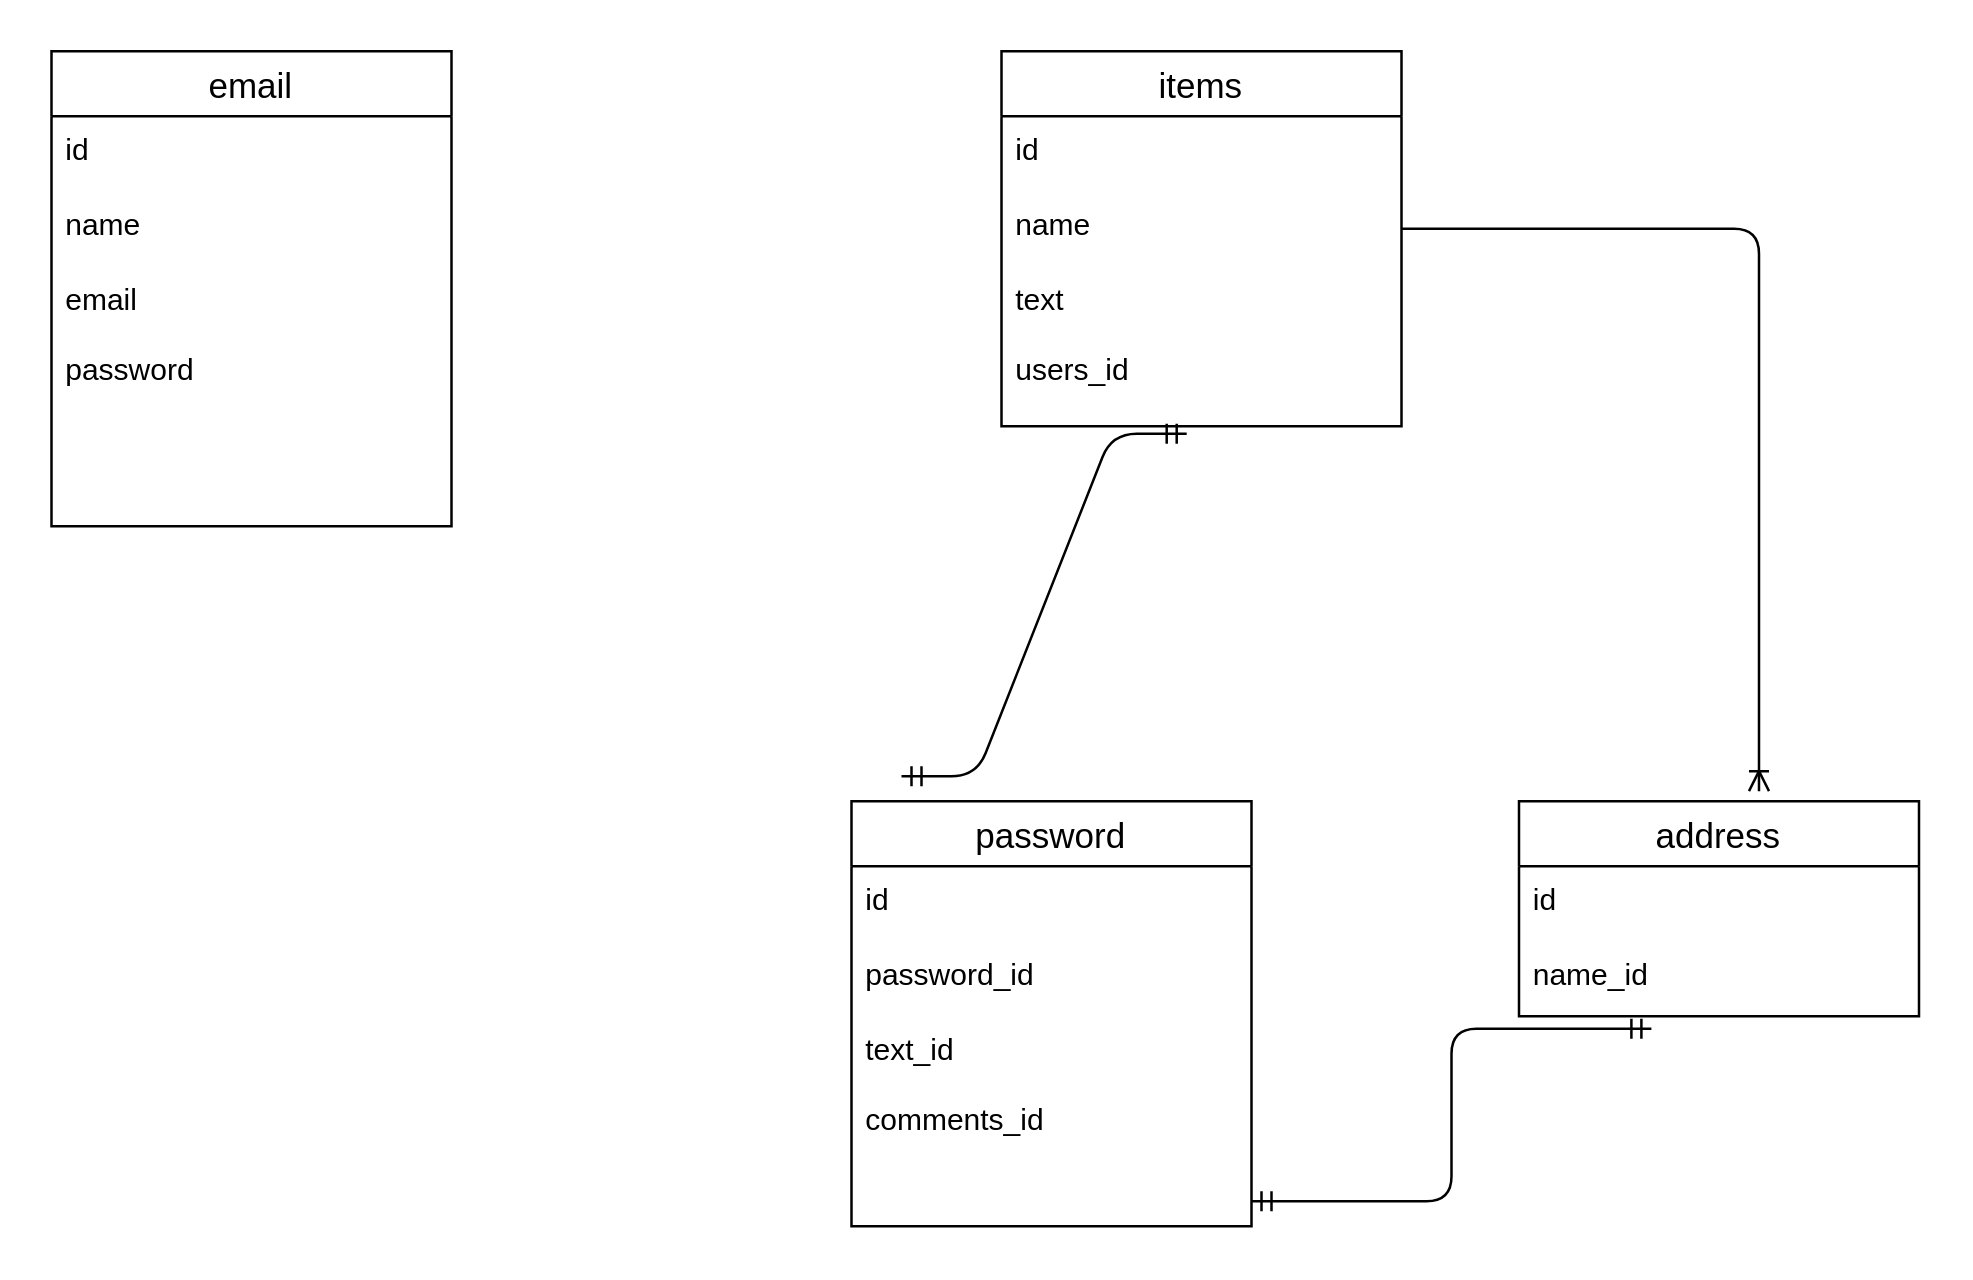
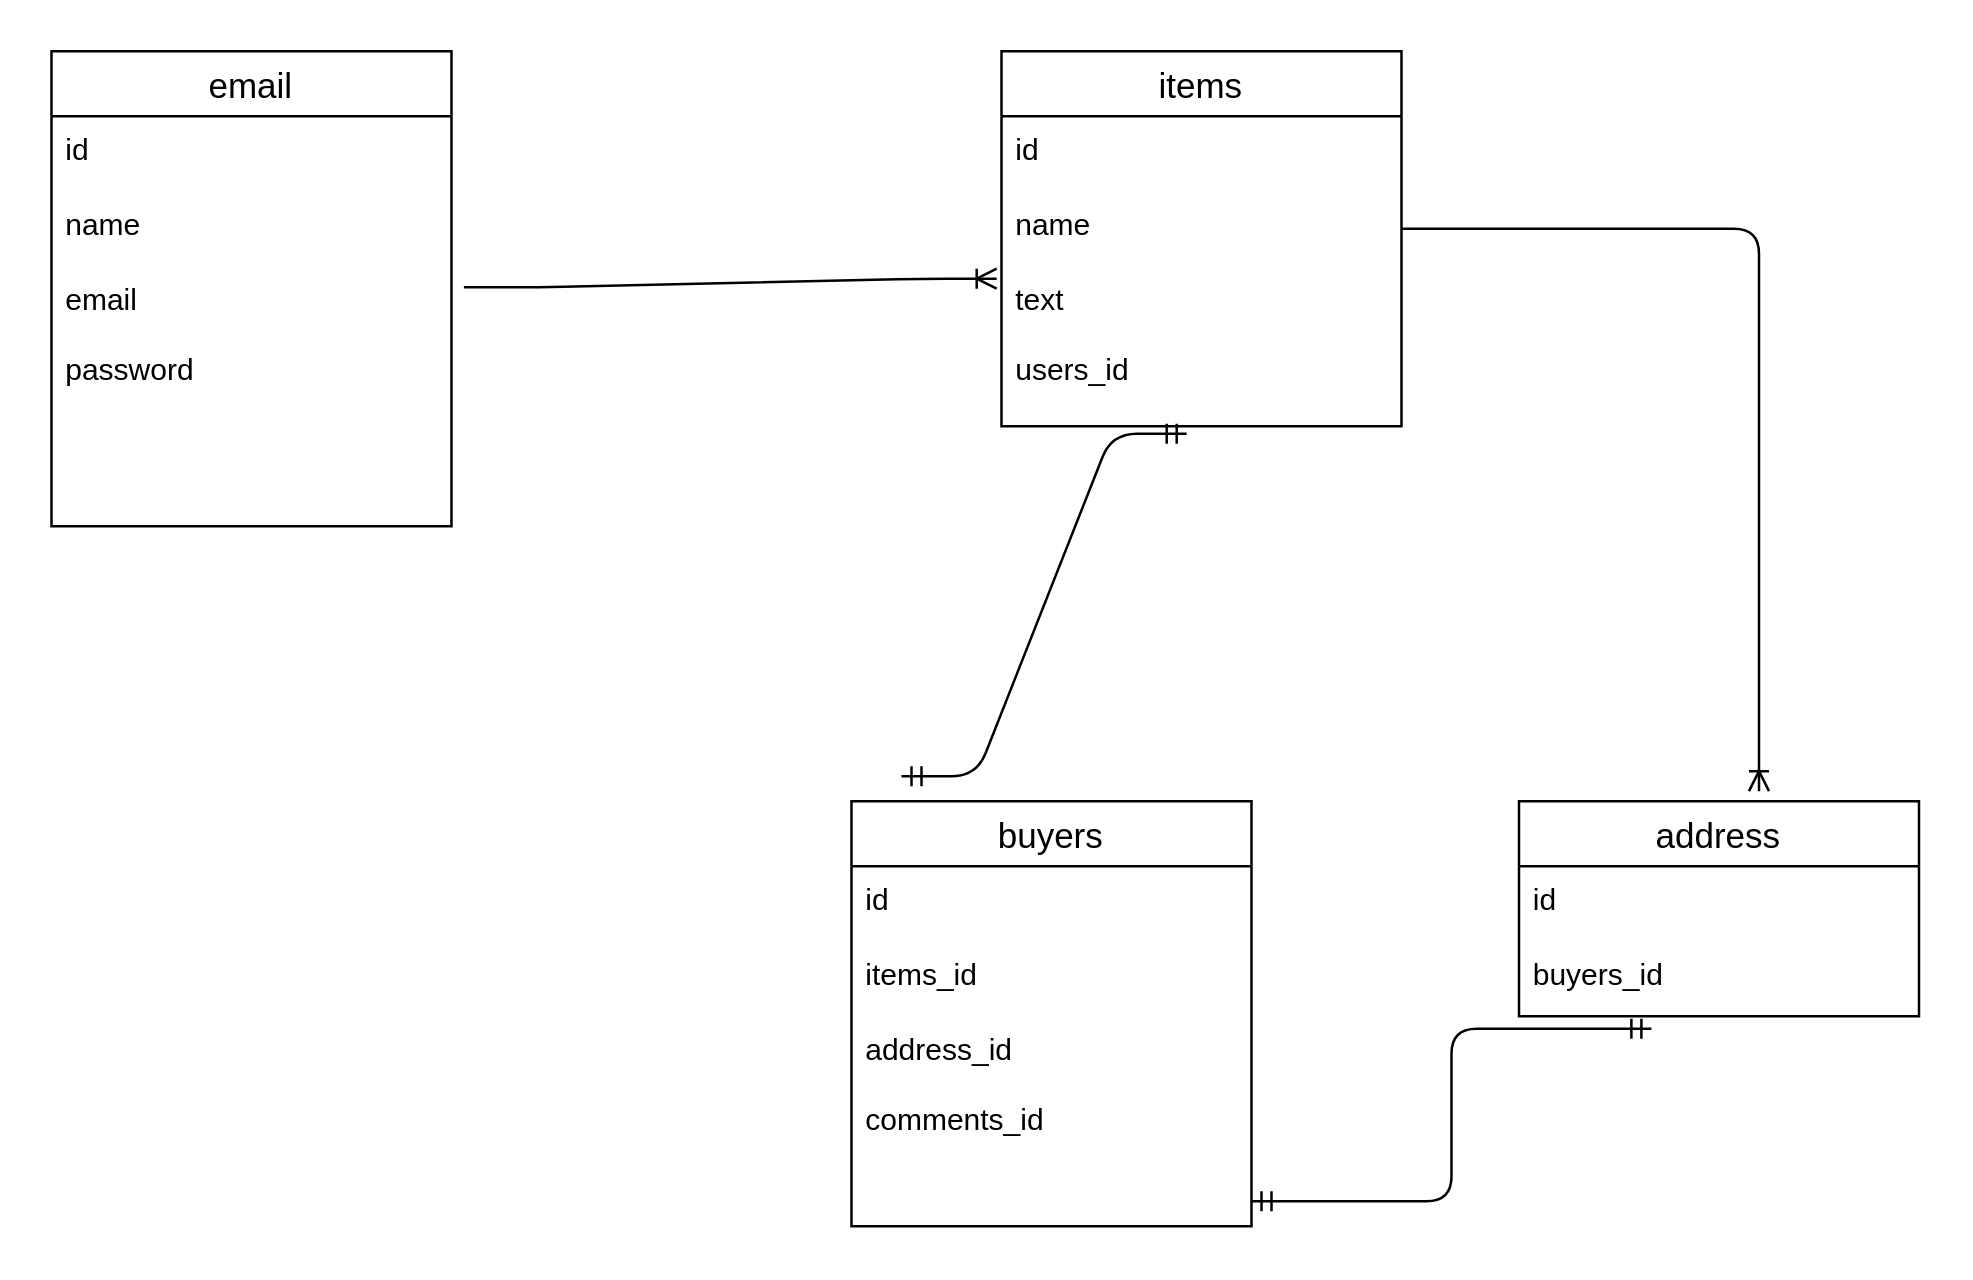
none -> (730, 283)
(1050, 836) -> (1050, 836)
(954, 975) -> (924, 975)
(1587, 975) -> (1604, 975)
(920, 1050) -> (945, 1050)
